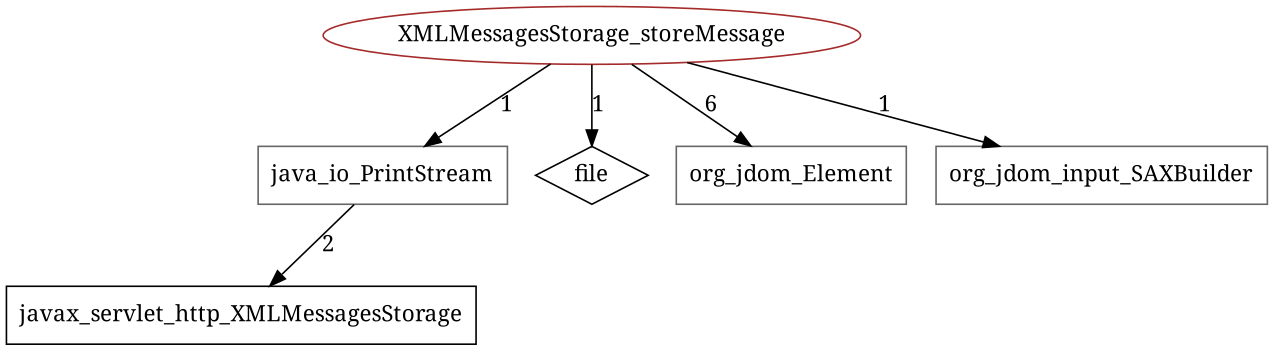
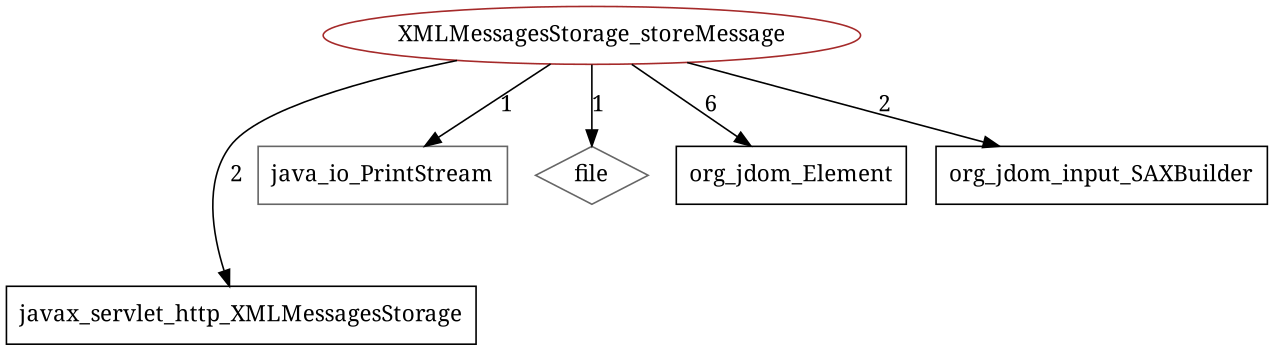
(885, 105) -> (885, 105)
(592, 175) -> (592, 175)
(791, 175) -> (791, 175)
(1102, 175) -> (1102, 175)
(318, 239) -> (278, 114)
